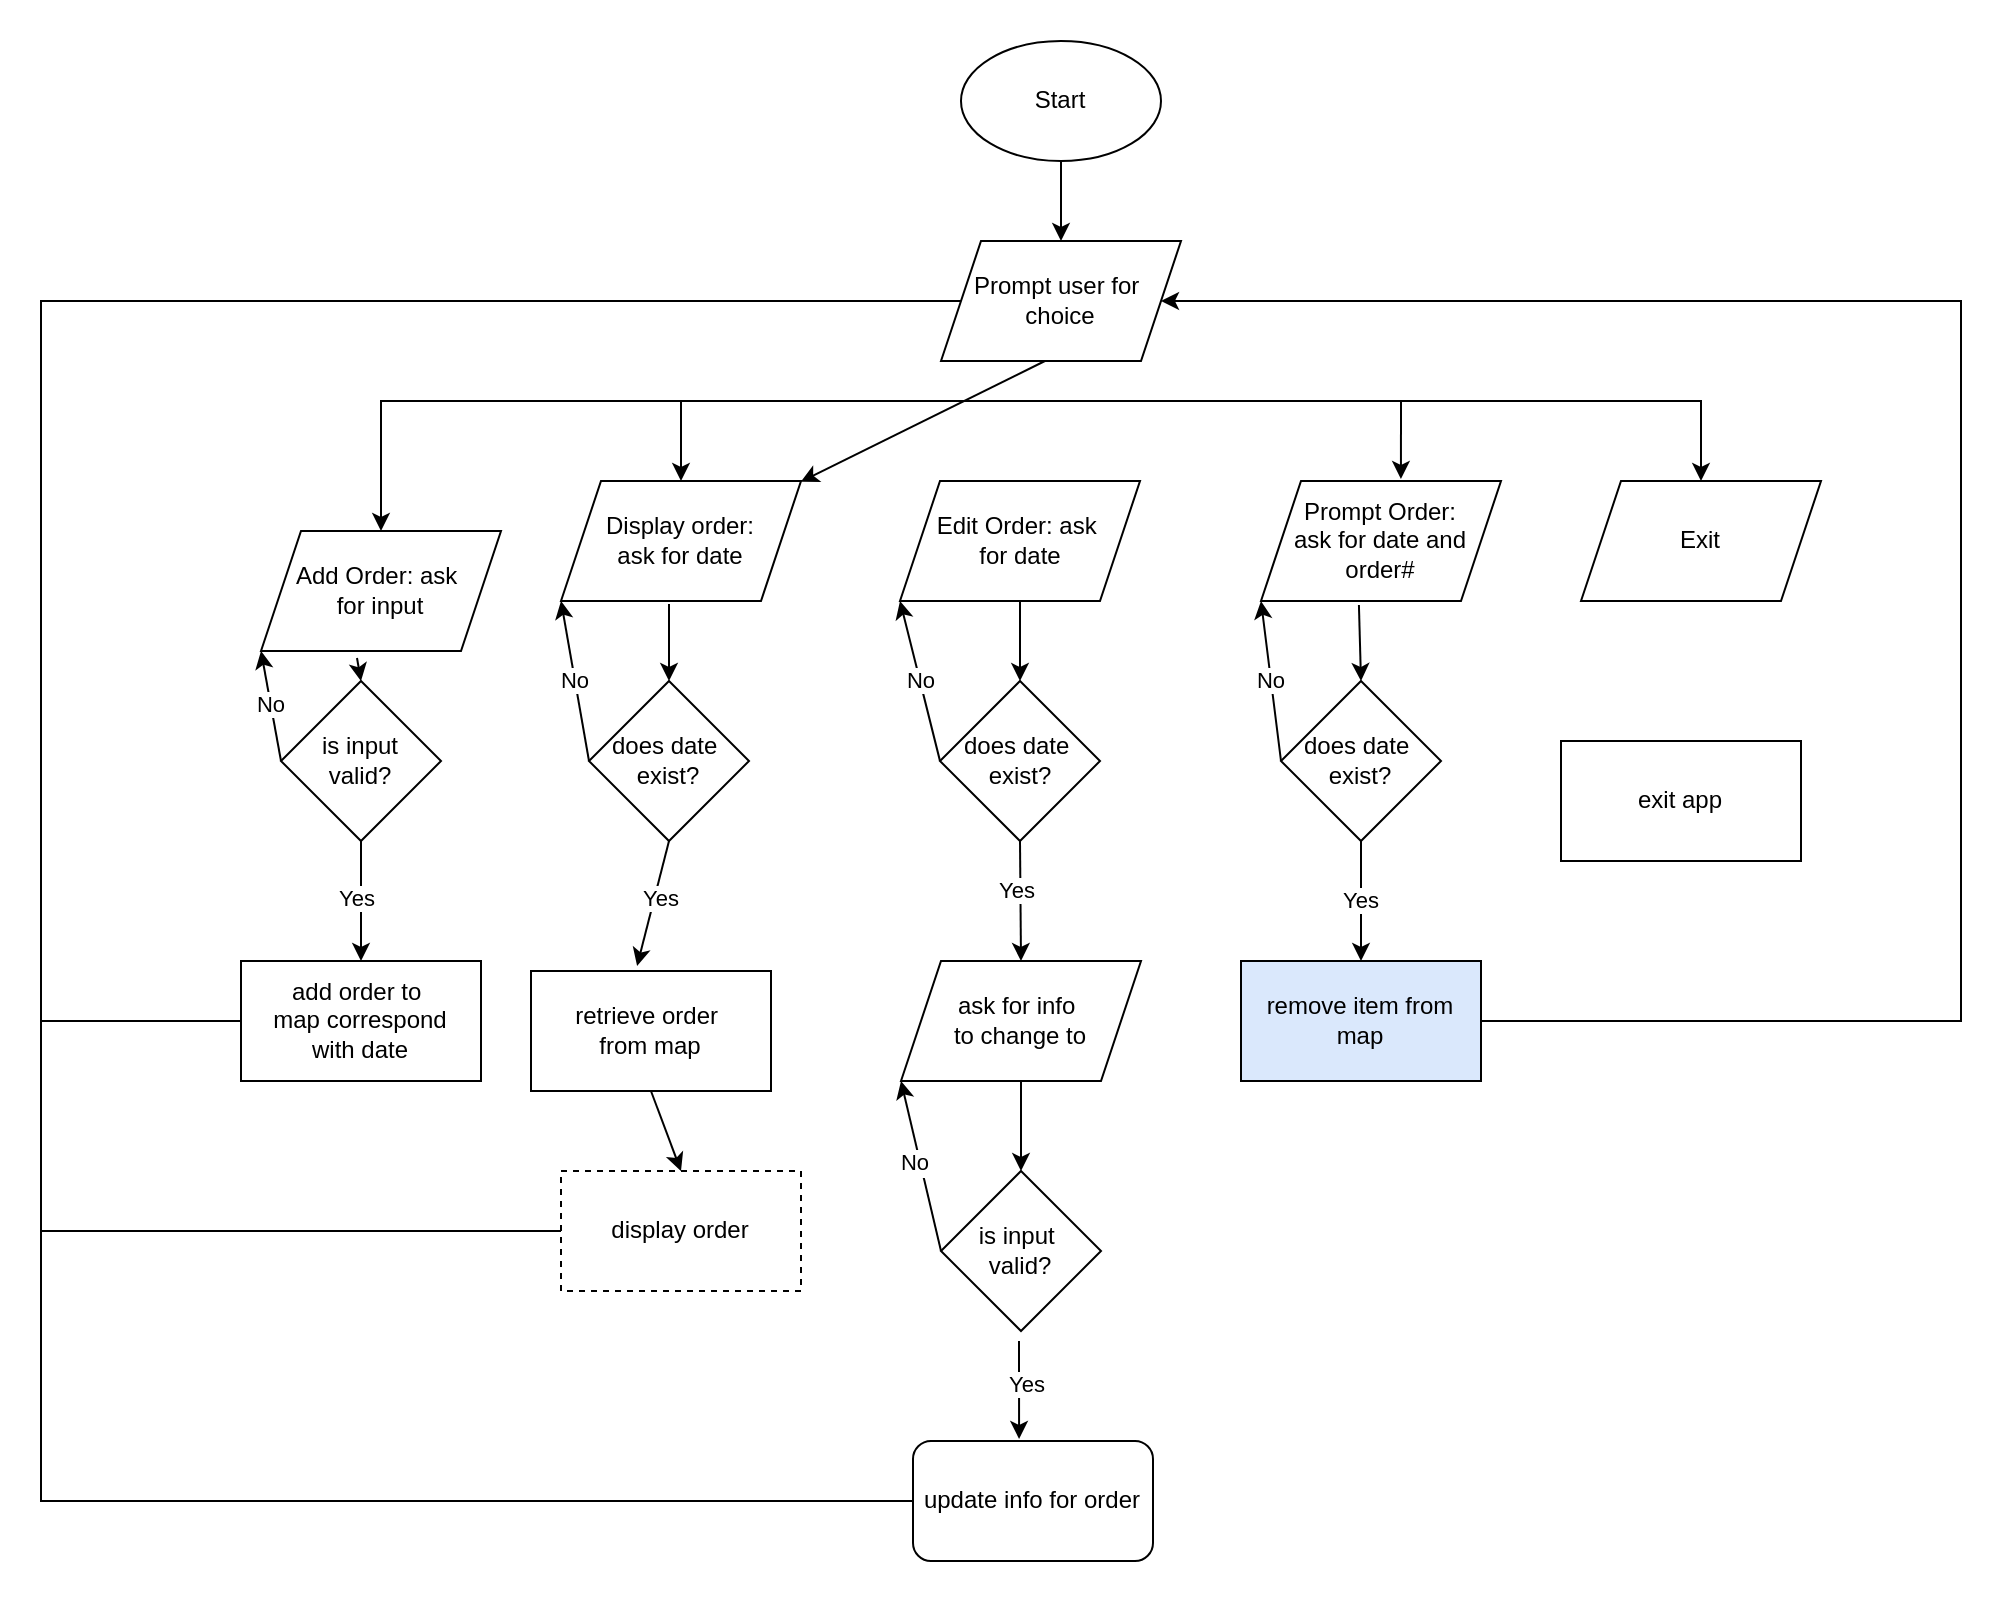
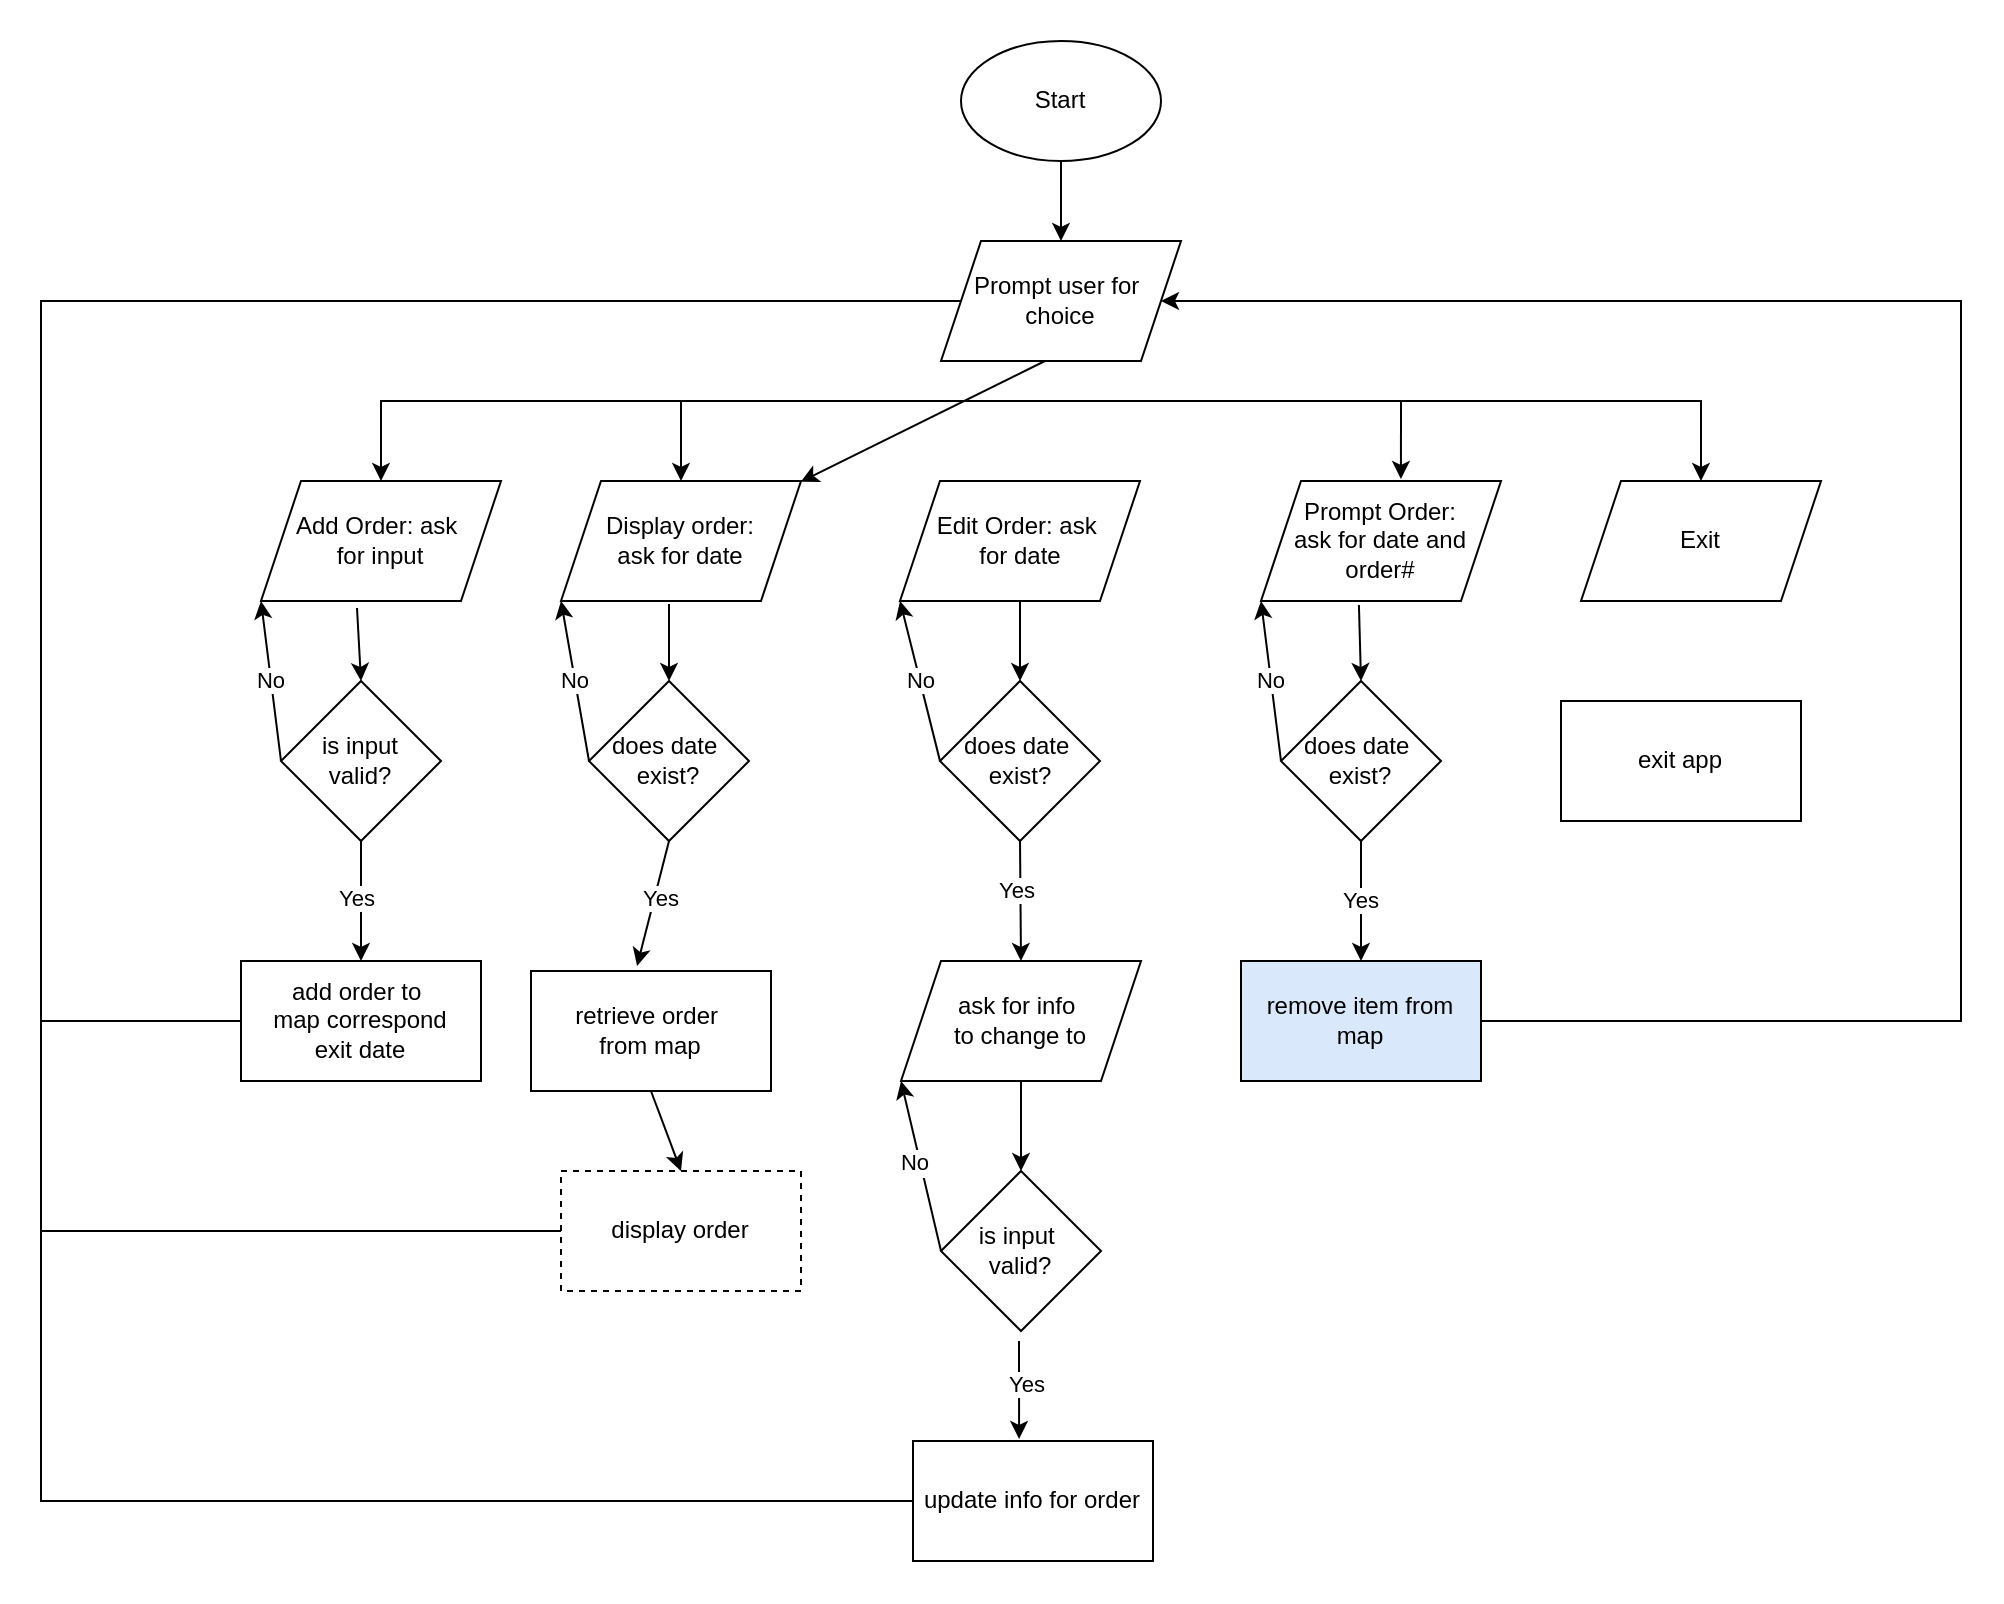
(381, 591) -> (381, 541)
(1681, 801) -> (1681, 761)
(361, 1021) -> (361, 1021)
(1033, 1501) -> (1033, 1501)
